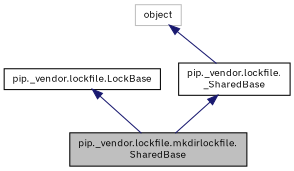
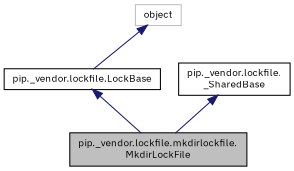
(197, 48) -> (116, 51)
(158, 149) -> (158, 149)
